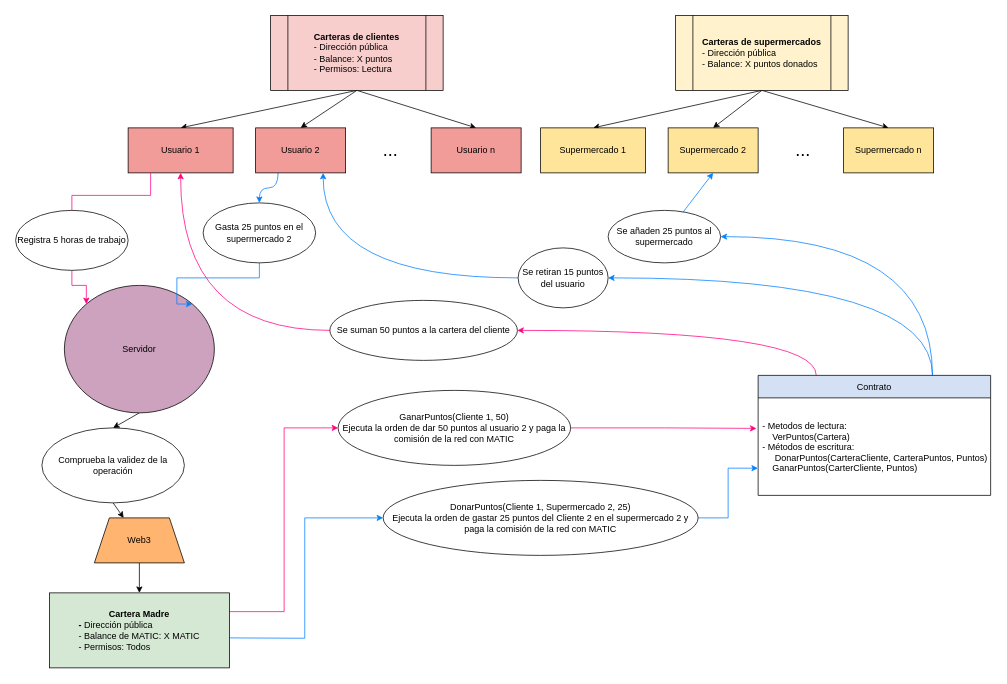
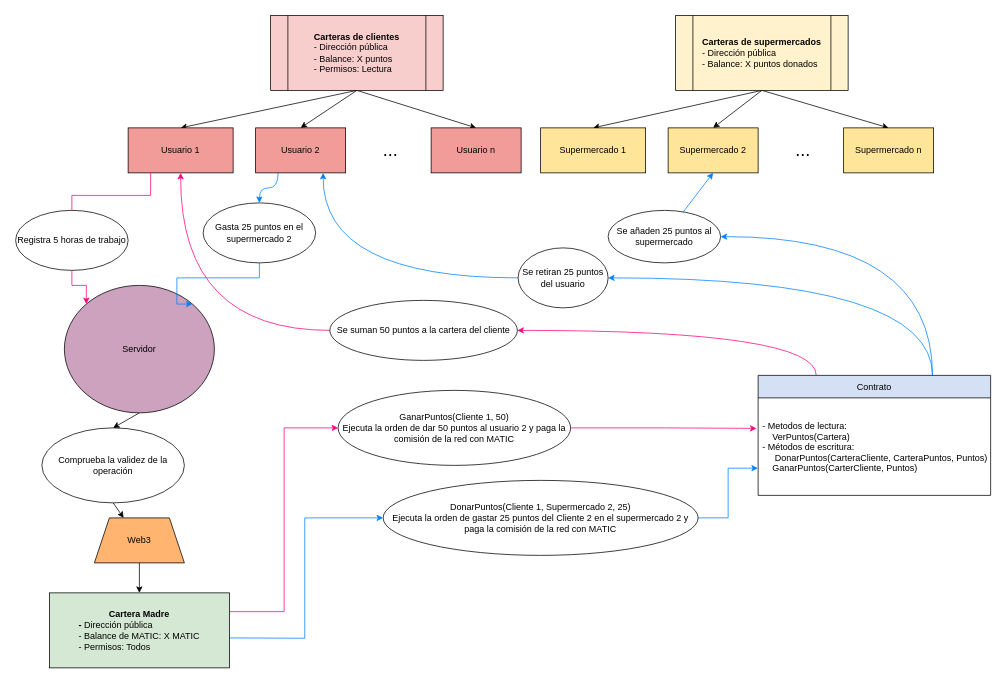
(563, 278) -> (563, 278)
